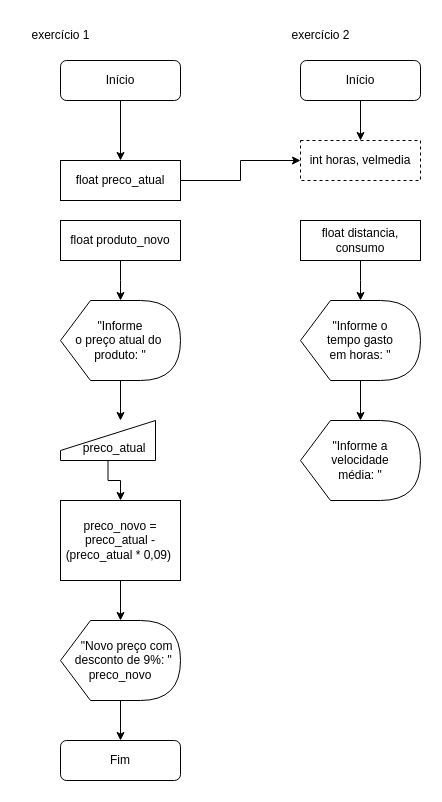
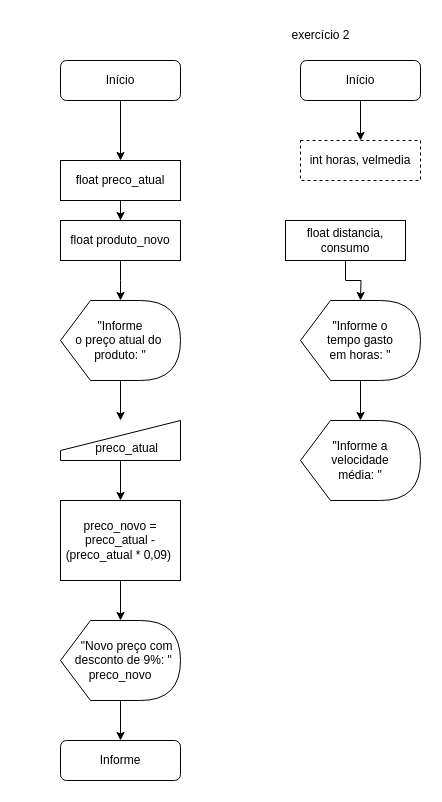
(61, 36) -> none
(241, 175) -> (121, 215)
(361, 241) -> (346, 241)
(108, 441) -> (121, 441)
(121, 761) -> (121, 761)
